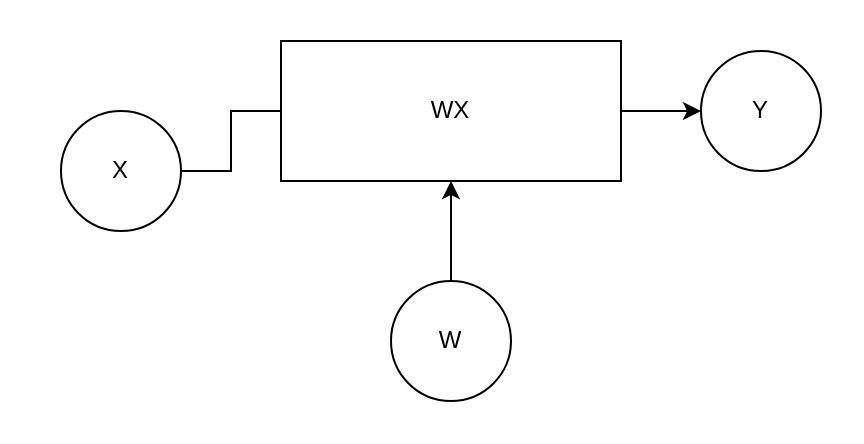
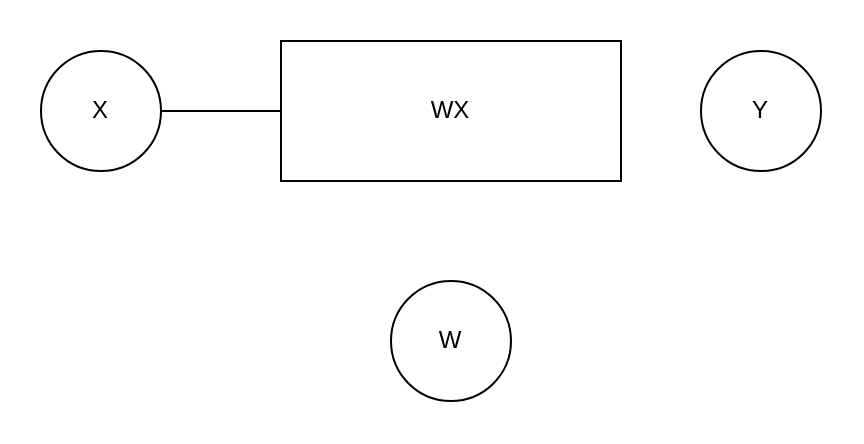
(654, 111) -> none
(121, 171) -> (101, 111)
(451, 238) -> none
